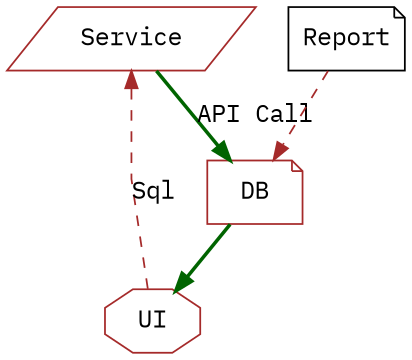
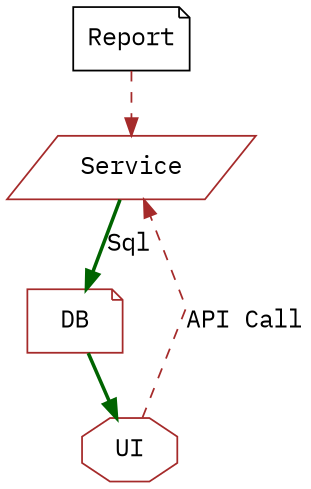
(306, 108) -> (131, 94)
(256, 116) -> (129, 244)
(153, 192) -> (245, 321)
